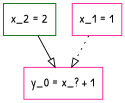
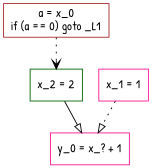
none -> (56, 20)
